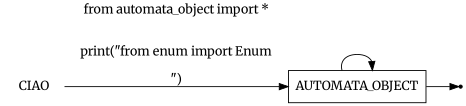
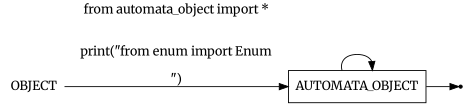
(34, 87) -> (34, 87)
